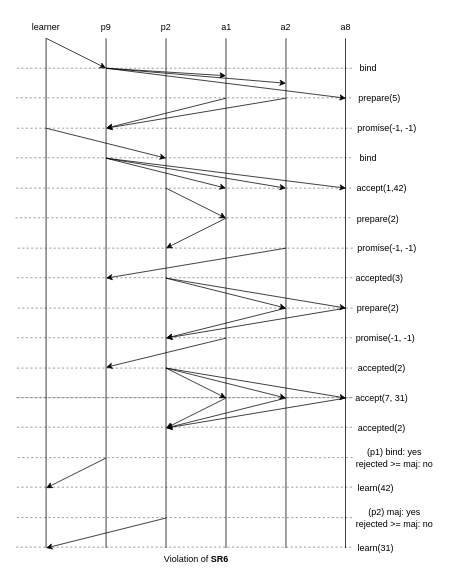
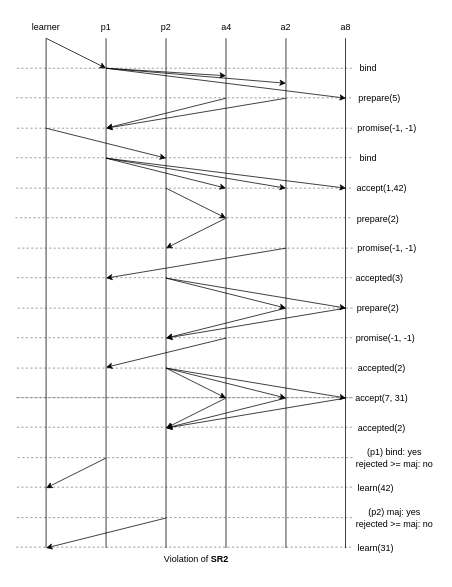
(106, 27) -> (106, 27)
(227, 27) -> (227, 27)
(197, 559) -> (197, 559)
